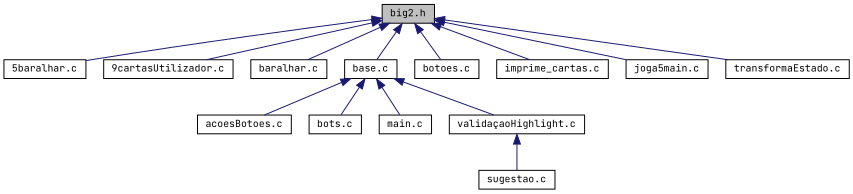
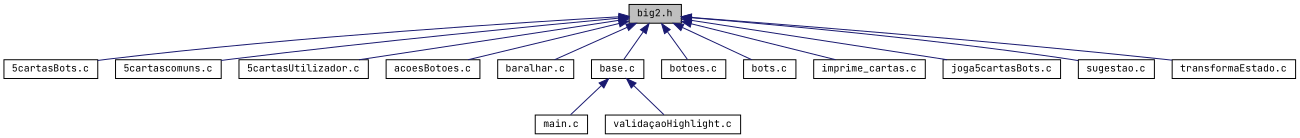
(45, 69) -> (51, 69)
(168, 69) -> (304, 69)
none -> (168, 69)
(667, 69) -> (1002, 69)
(303, 99) -> (544, 42)
(350, 101) -> (717, 44)
(517, 157) -> (885, 36)
